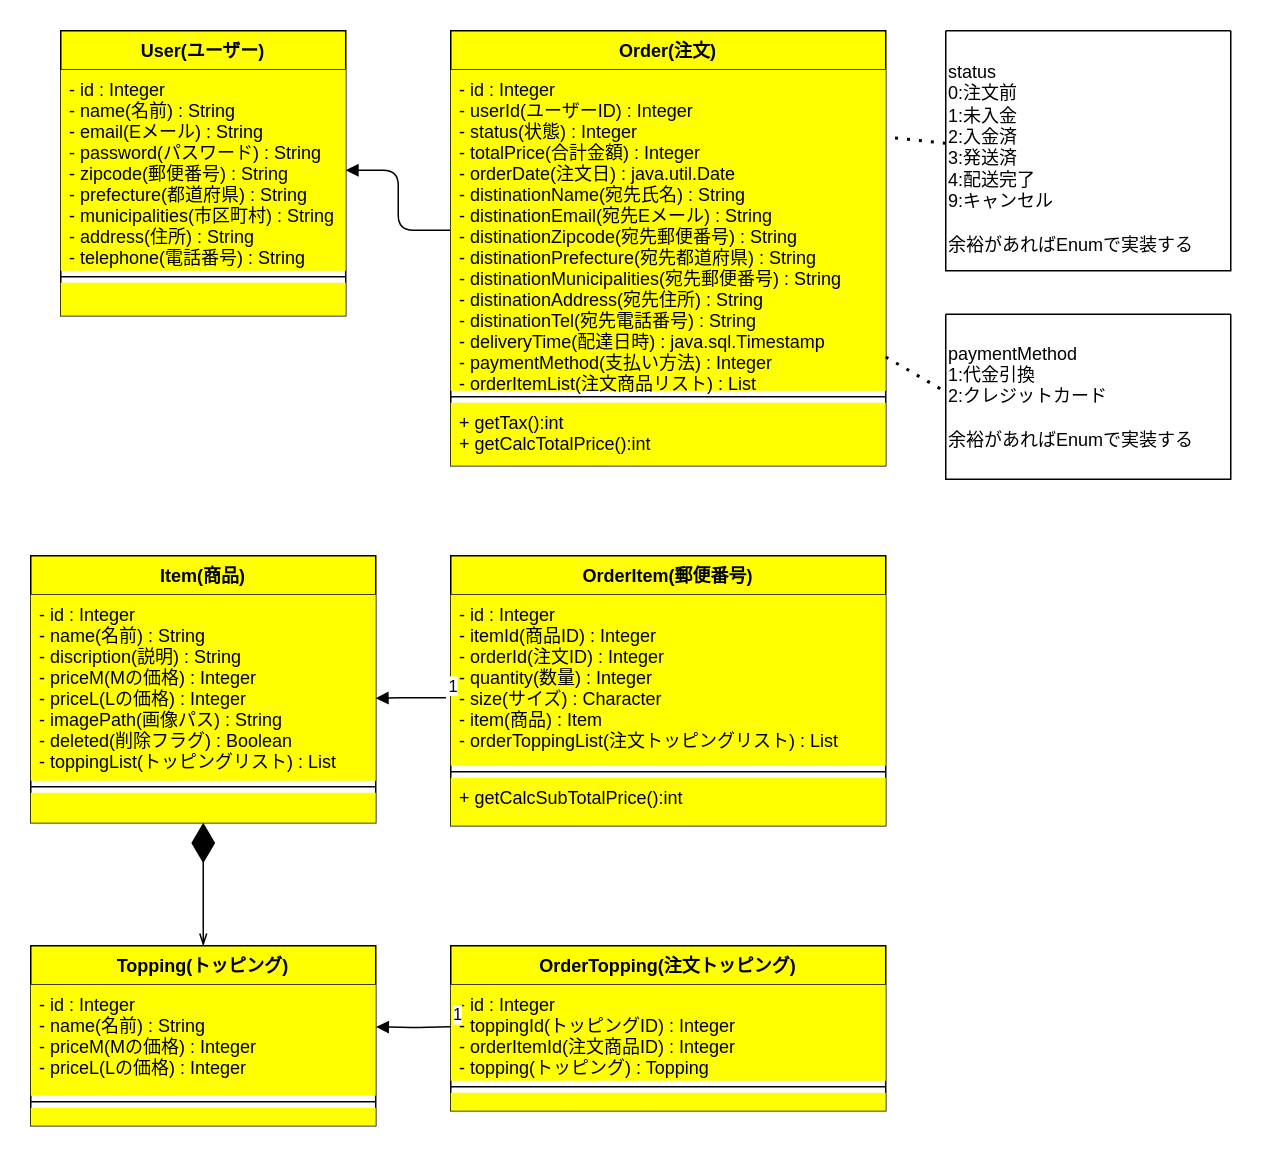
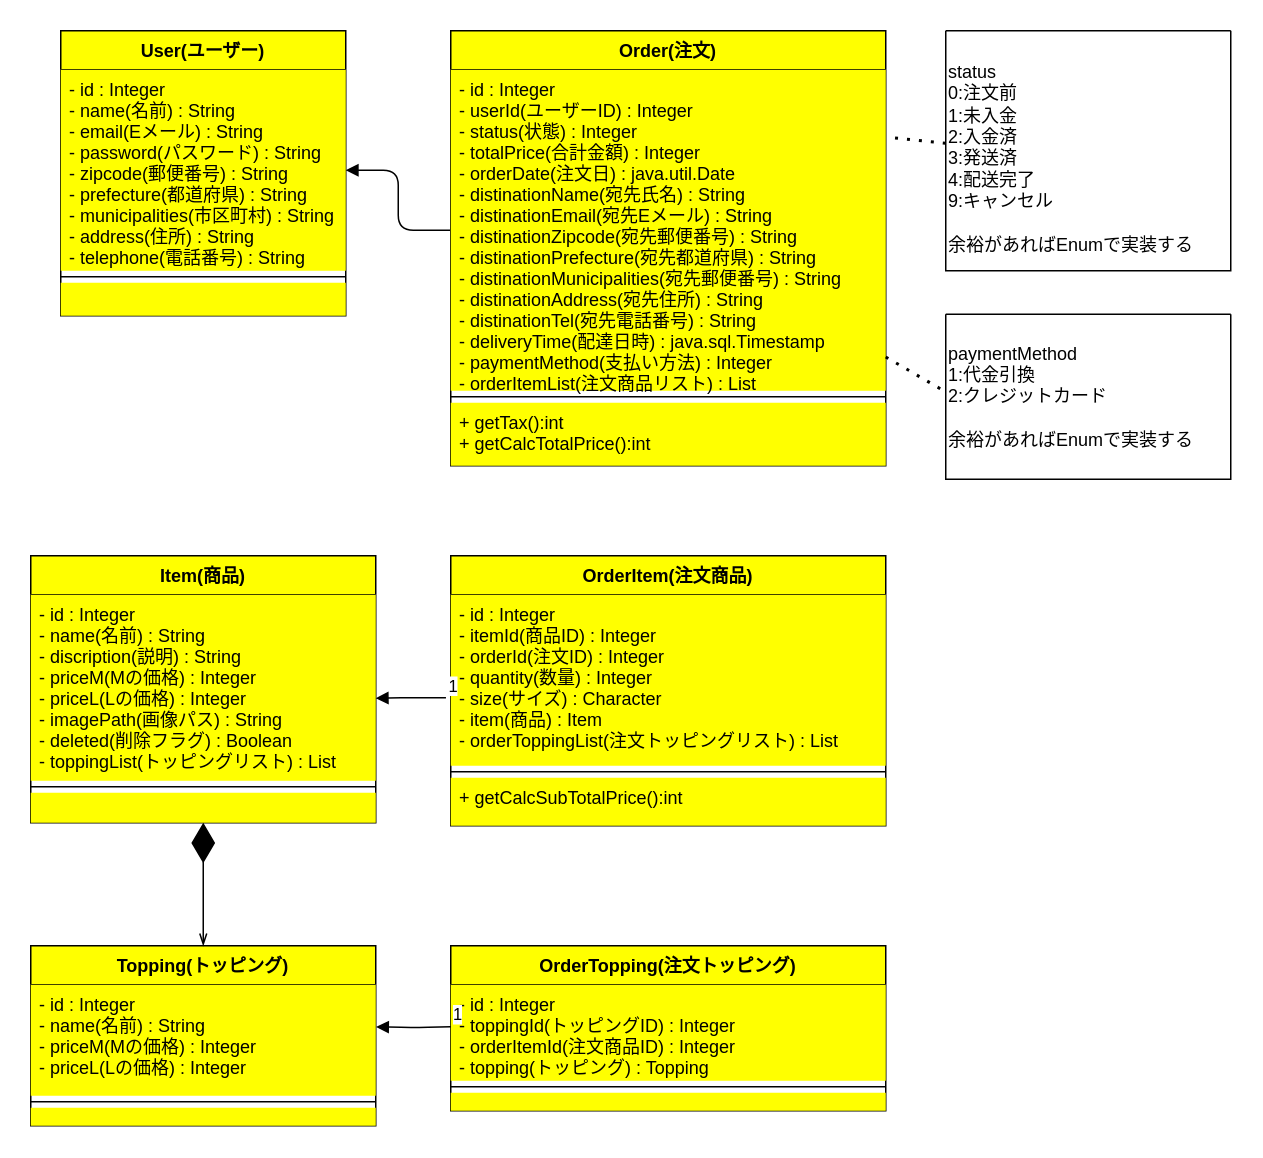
(668, 576) -> (668, 576)
